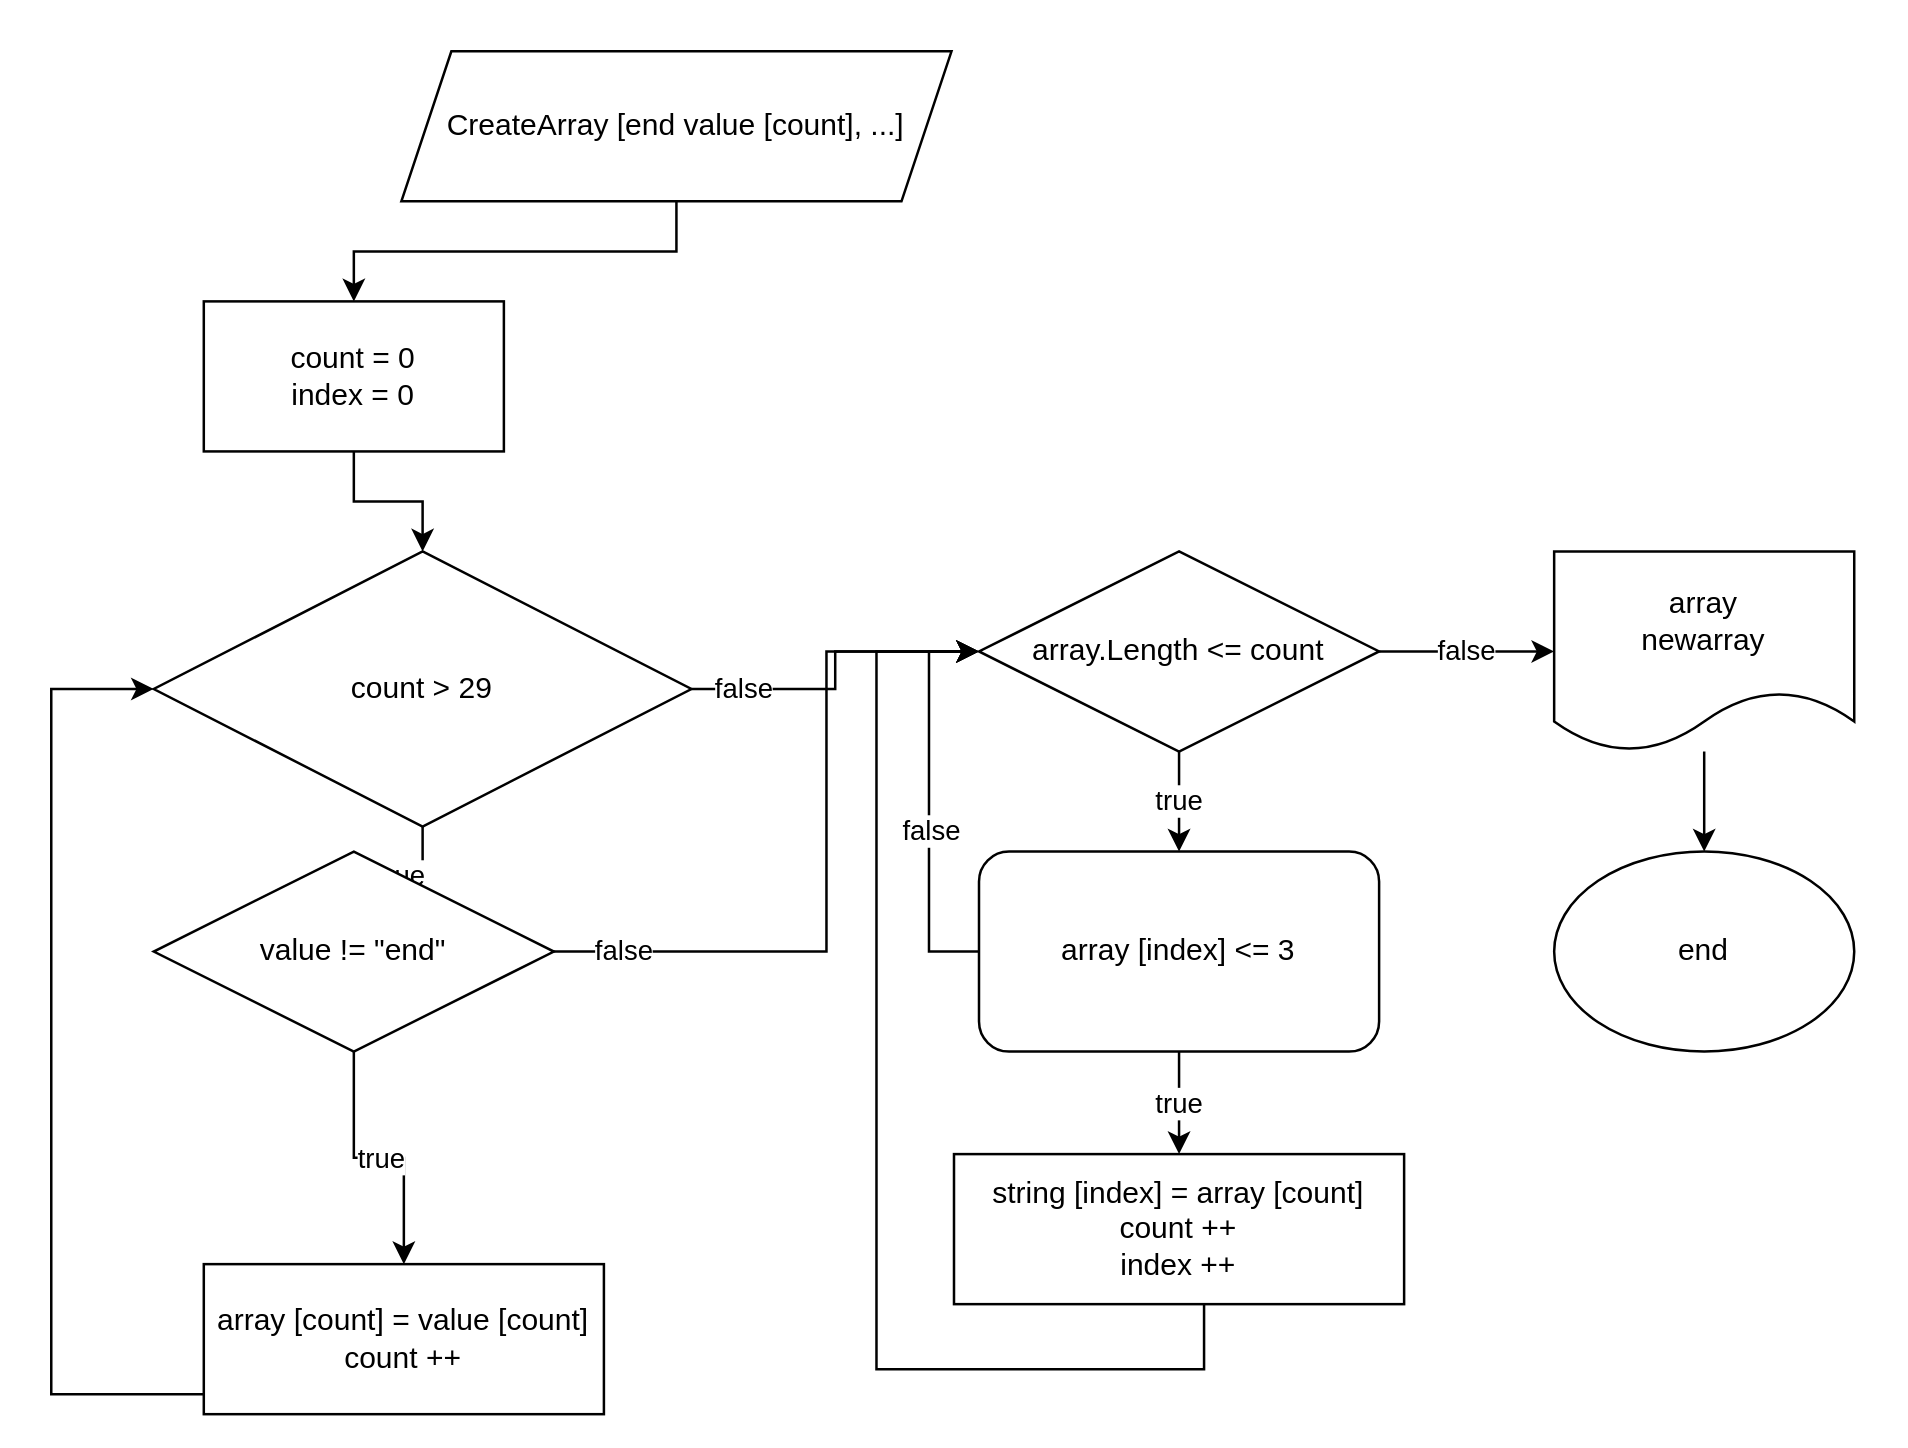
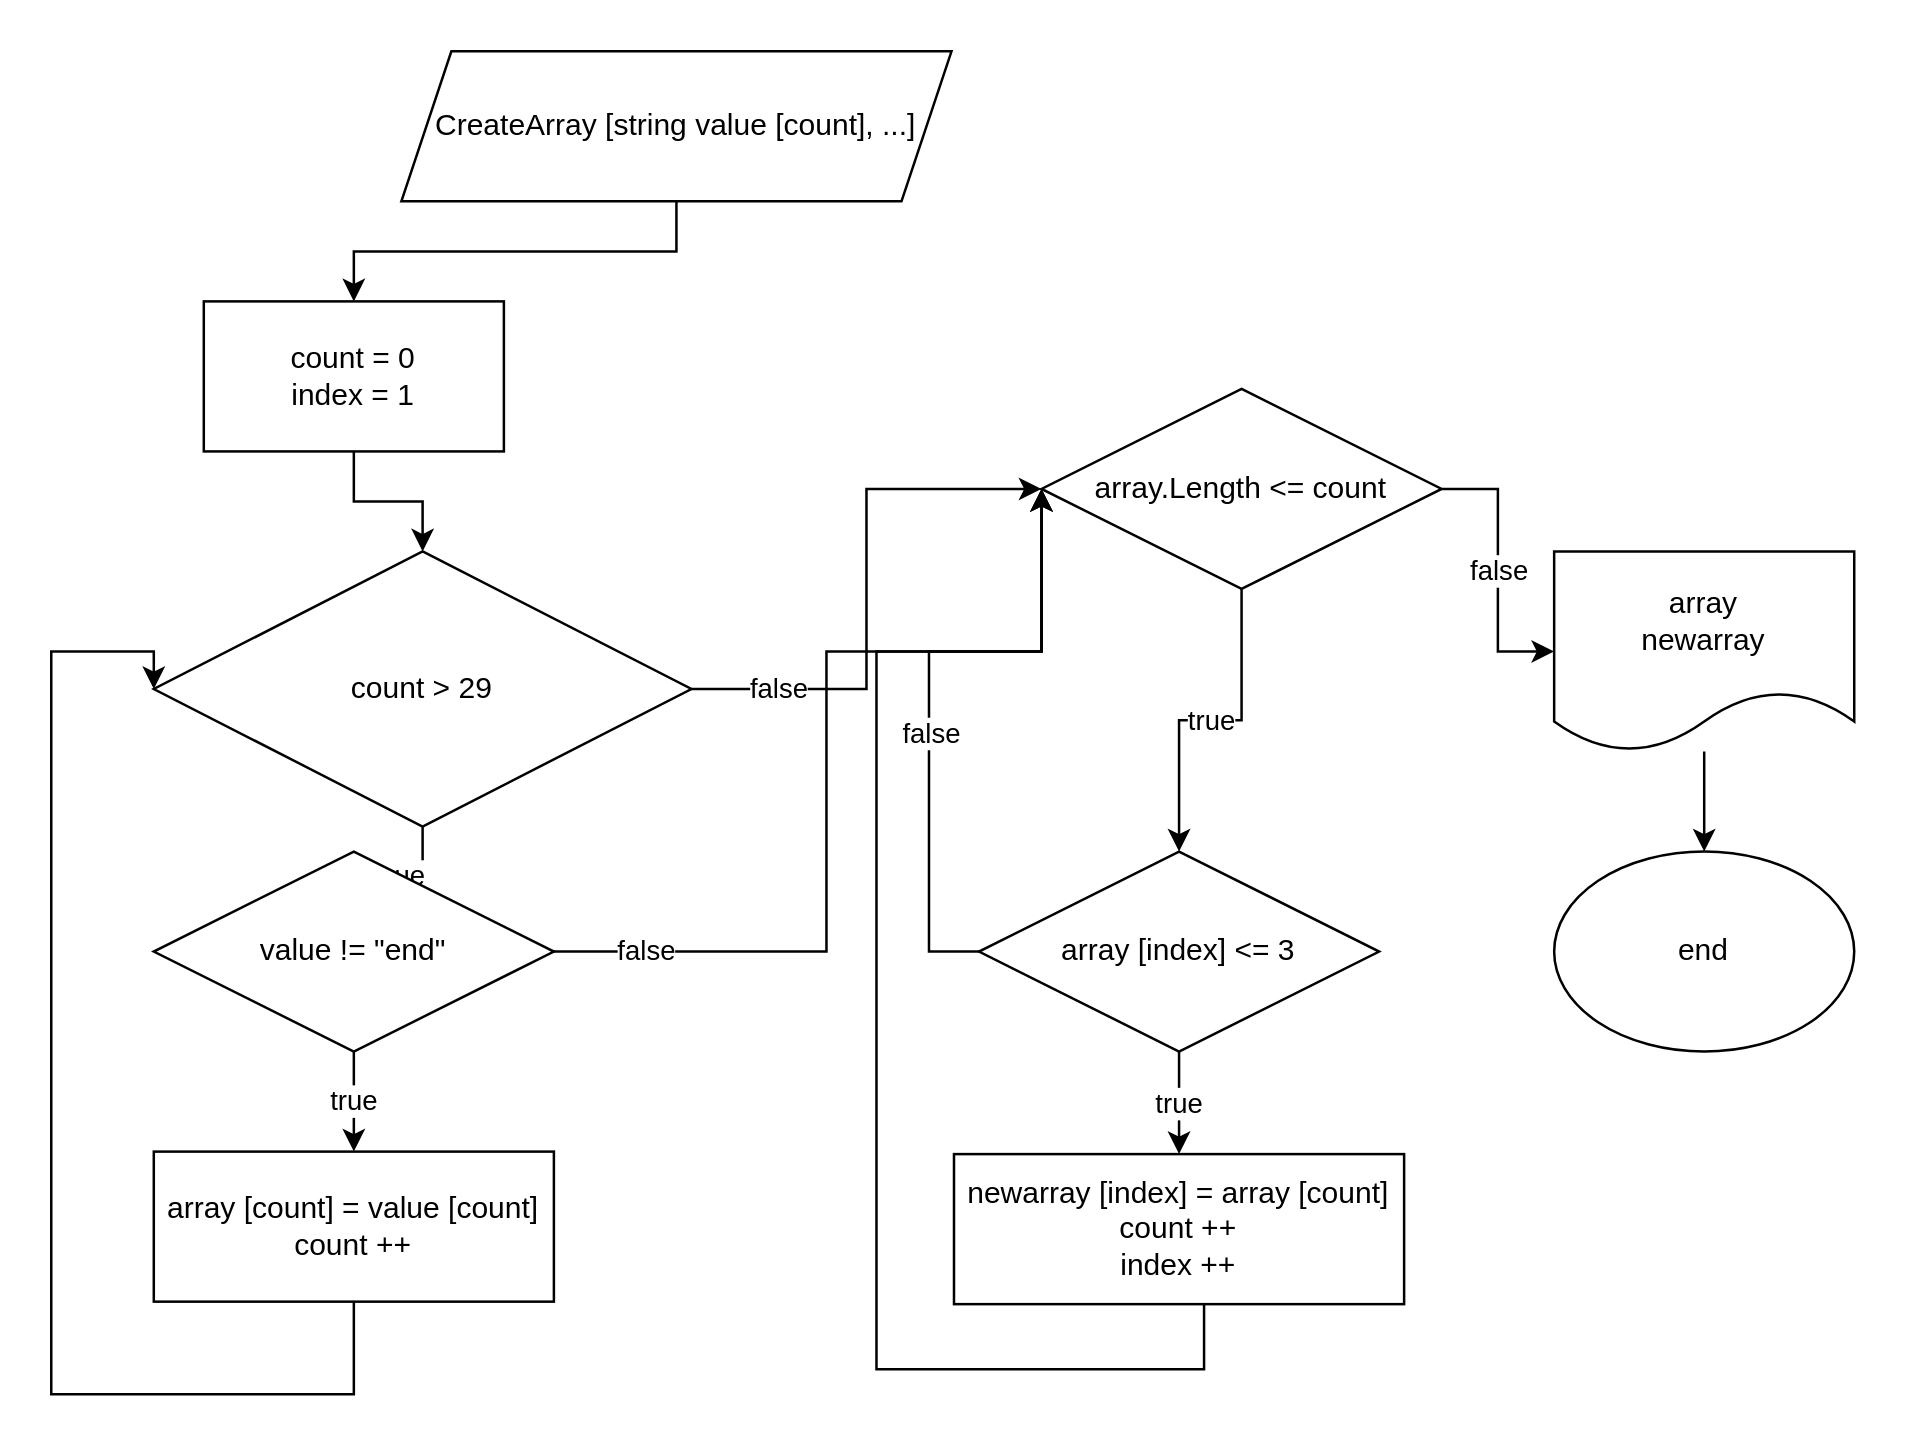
(676, 126) -> (676, 126)
(354, 376) -> (354, 376)
(1179, 651) -> (1241, 489)
(1179, 951) -> (1179, 951)
(1179, 1229) -> (1179, 1229)
(404, 1339) -> (354, 1226)
